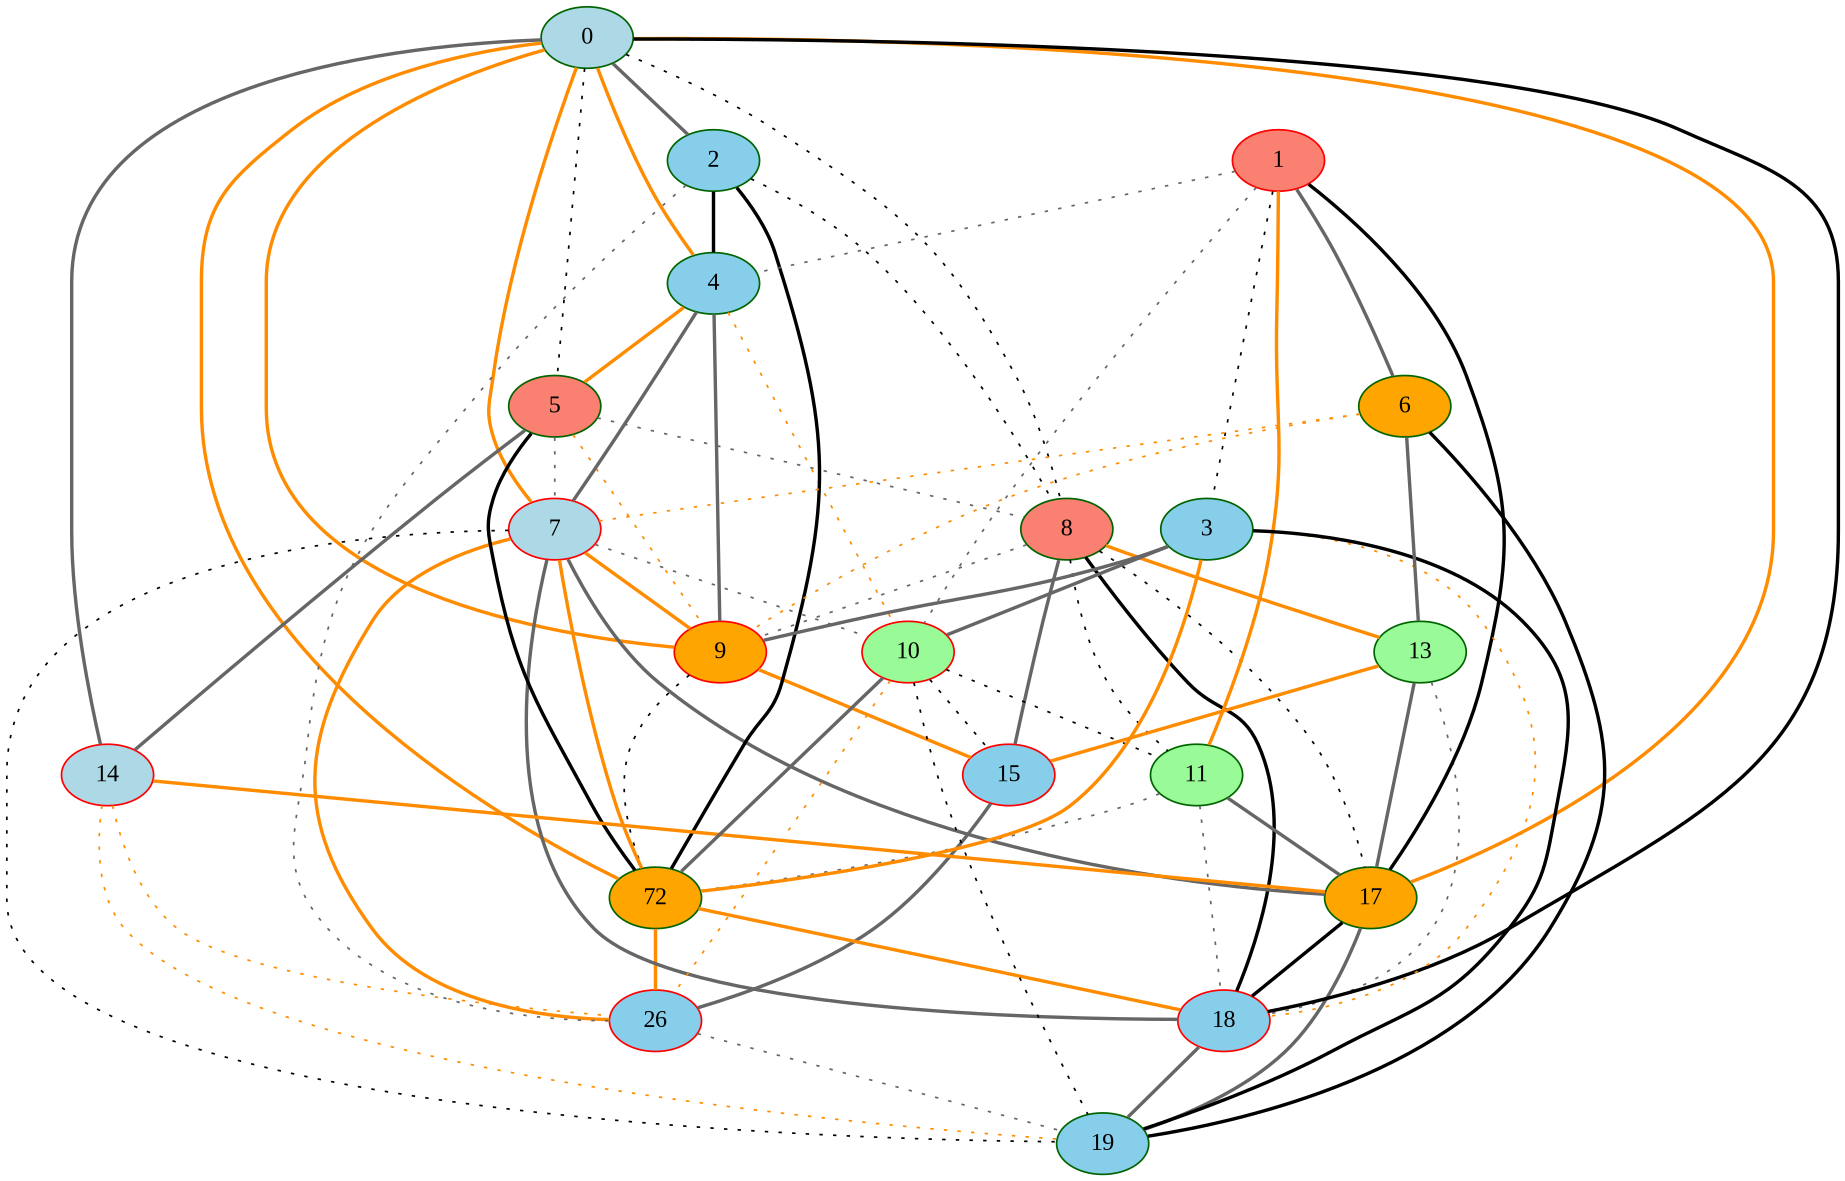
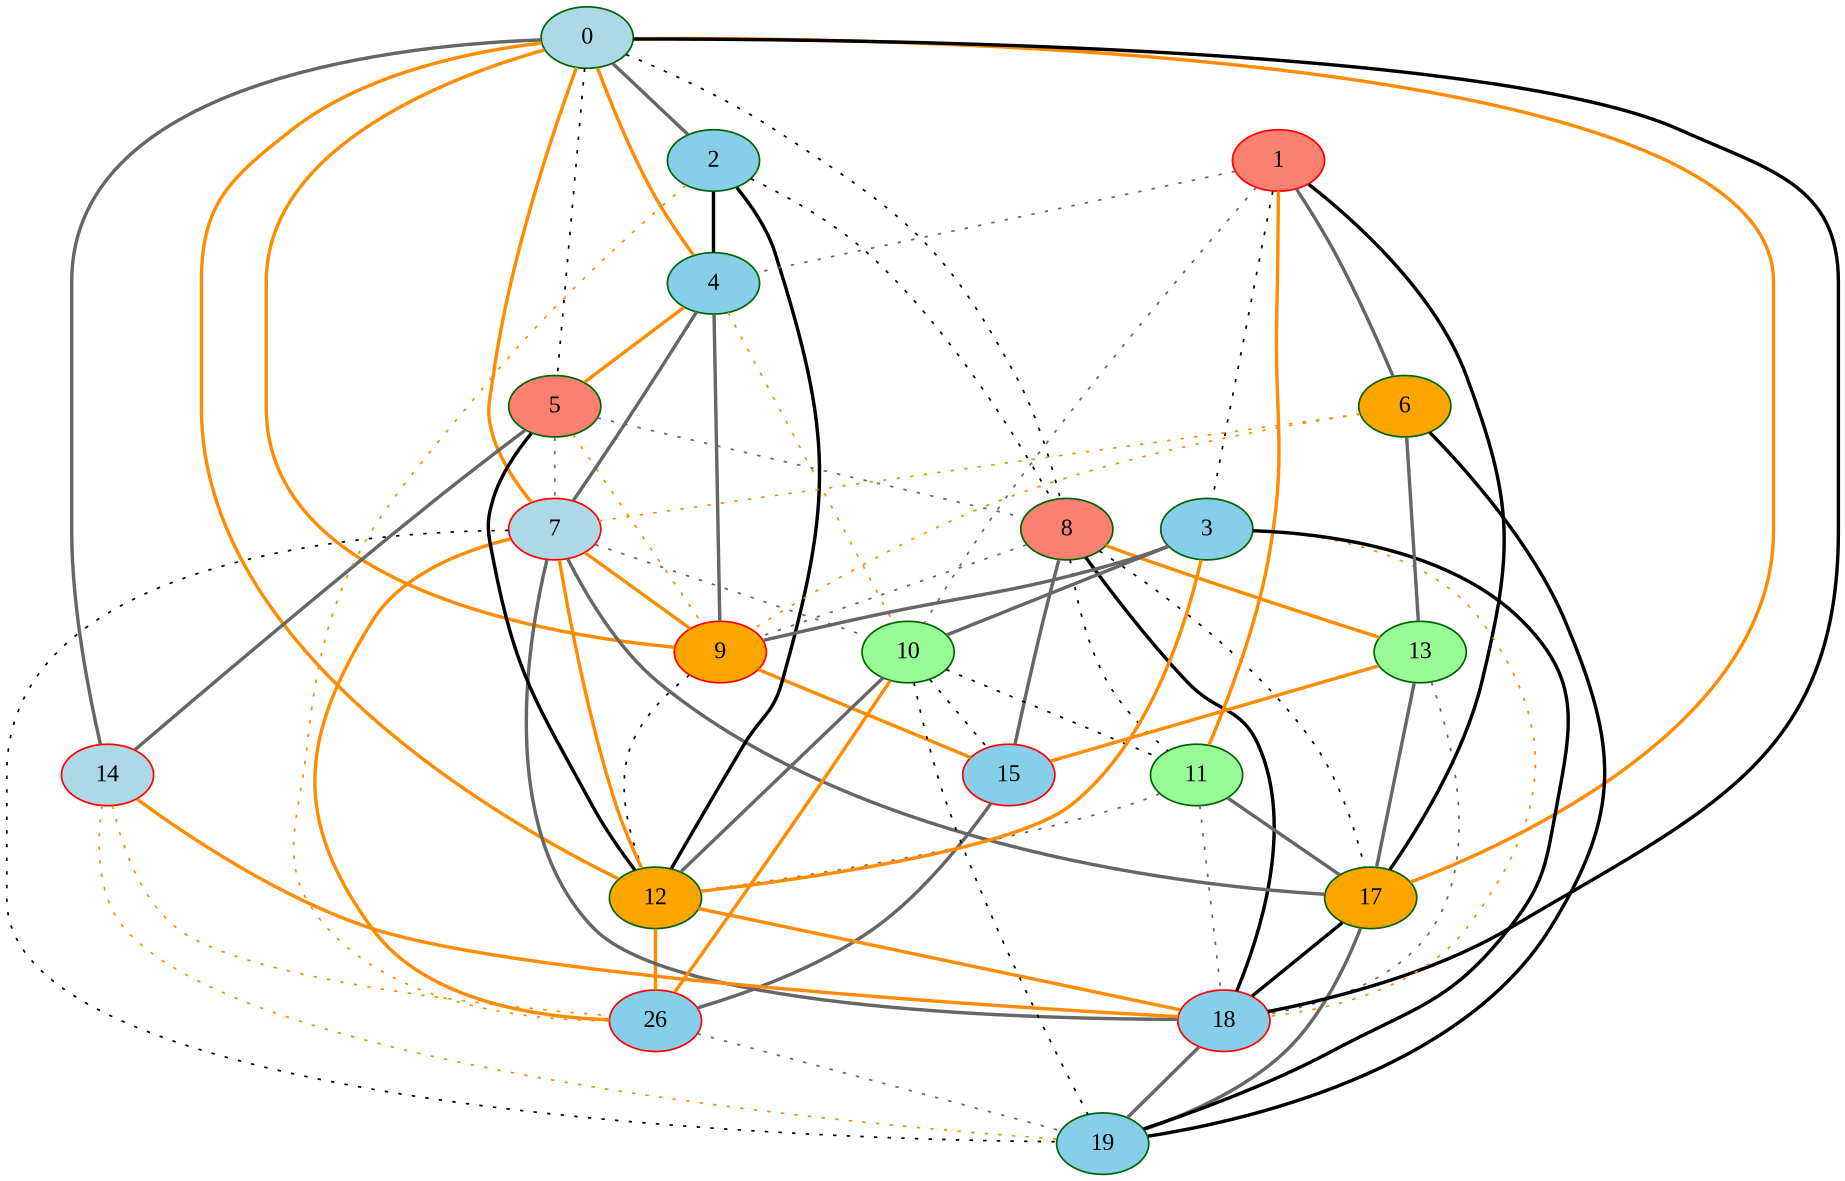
(324, 648) -> (324, 648)
(908, 652) -> (908, 652)
(789, 830) -> (784, 837)
(739, 836) -> (639, 974)
(655, 898) -> (655, 898)
